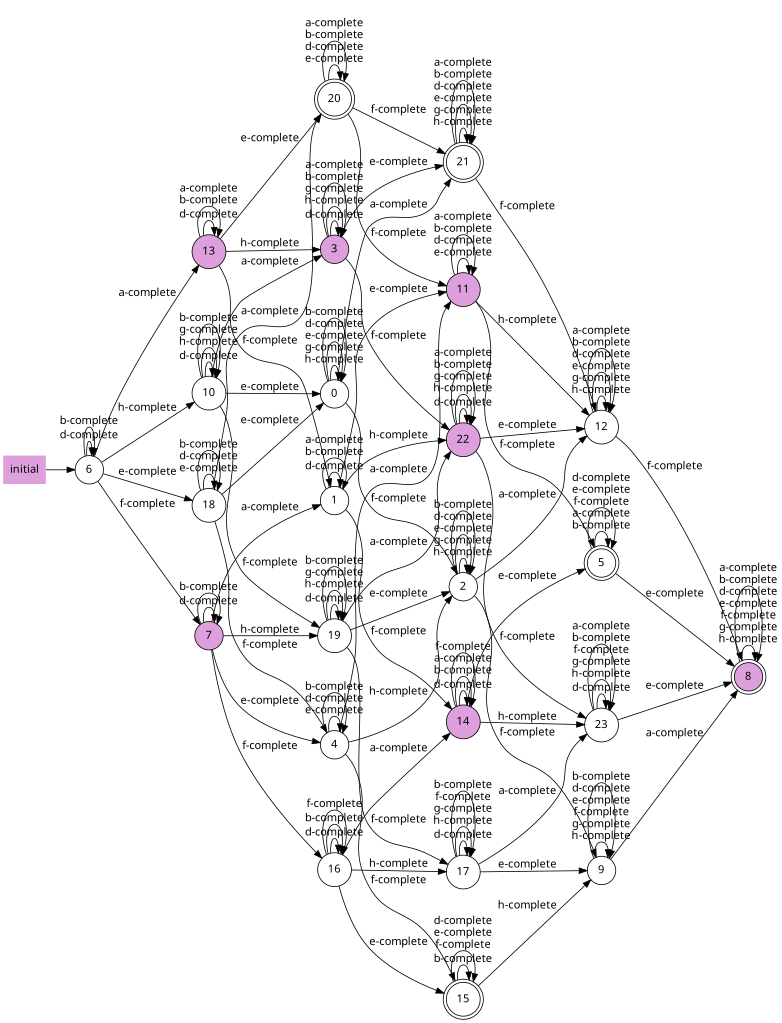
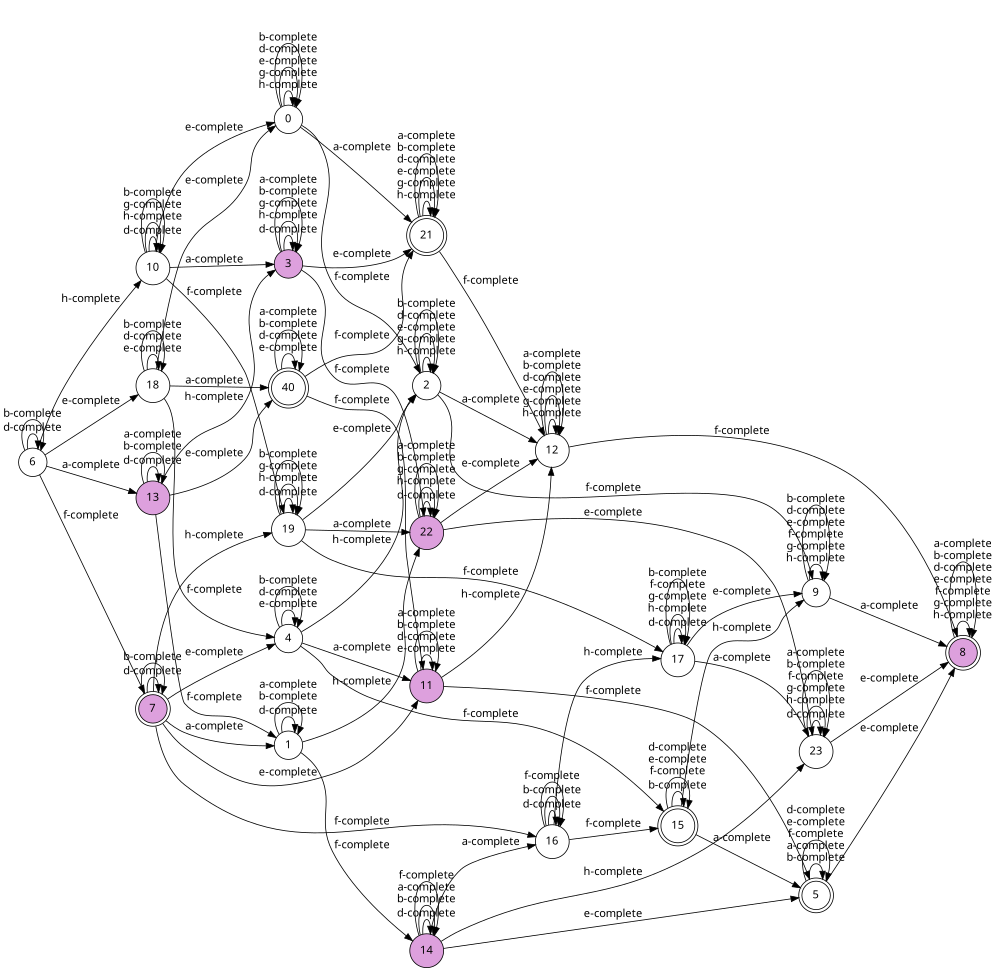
(335, 99) -> (288, 388)
(356, 368) -> (291, 784)
(24, 470) -> none
(209, 636) -> (153, 709)
(528, 637) -> (613, 512)
(387, 792) -> (460, 870)
none -> (745, 859)
(399, 942) -> (613, 824)
